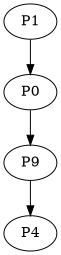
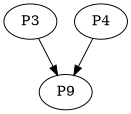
(30, 22) -> none
(30, 92) -> (30, 22)
(30, 193) -> (86, 52)
